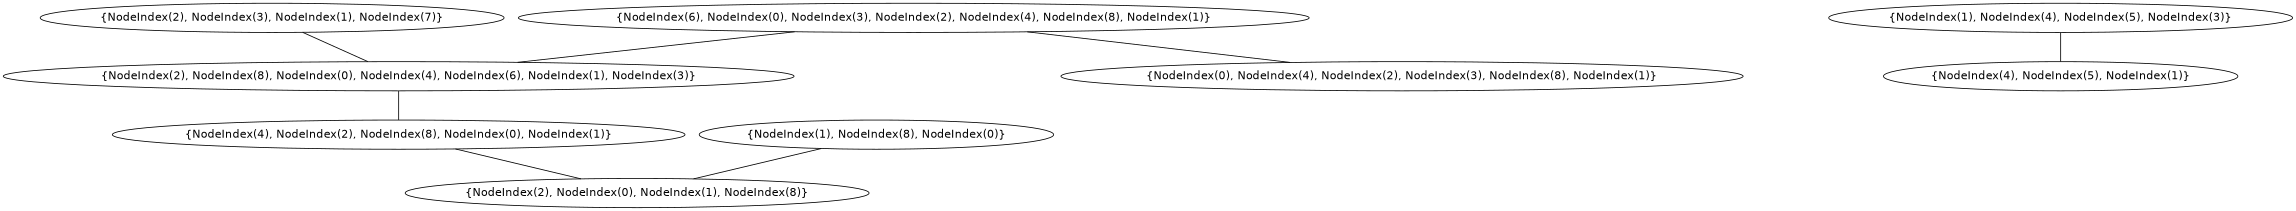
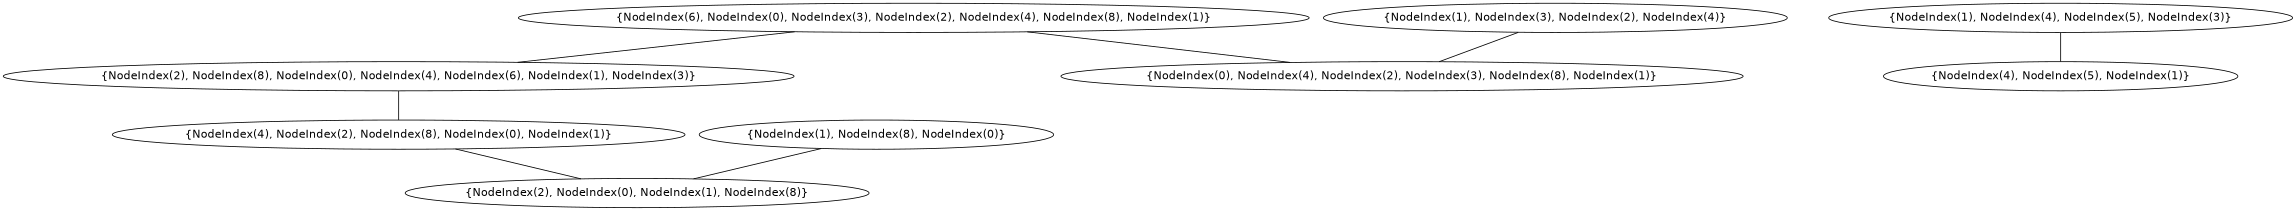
(272, 18) -> none
none -> (1555, 18)
